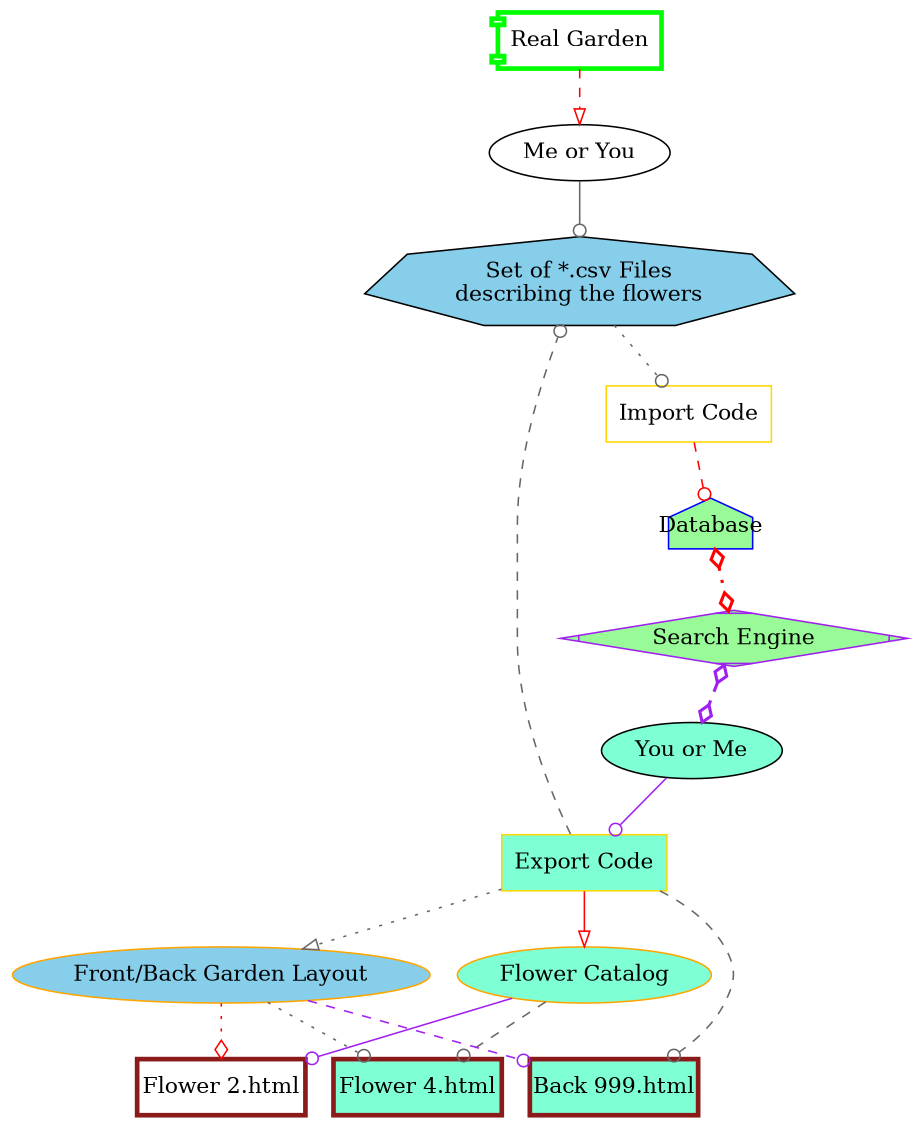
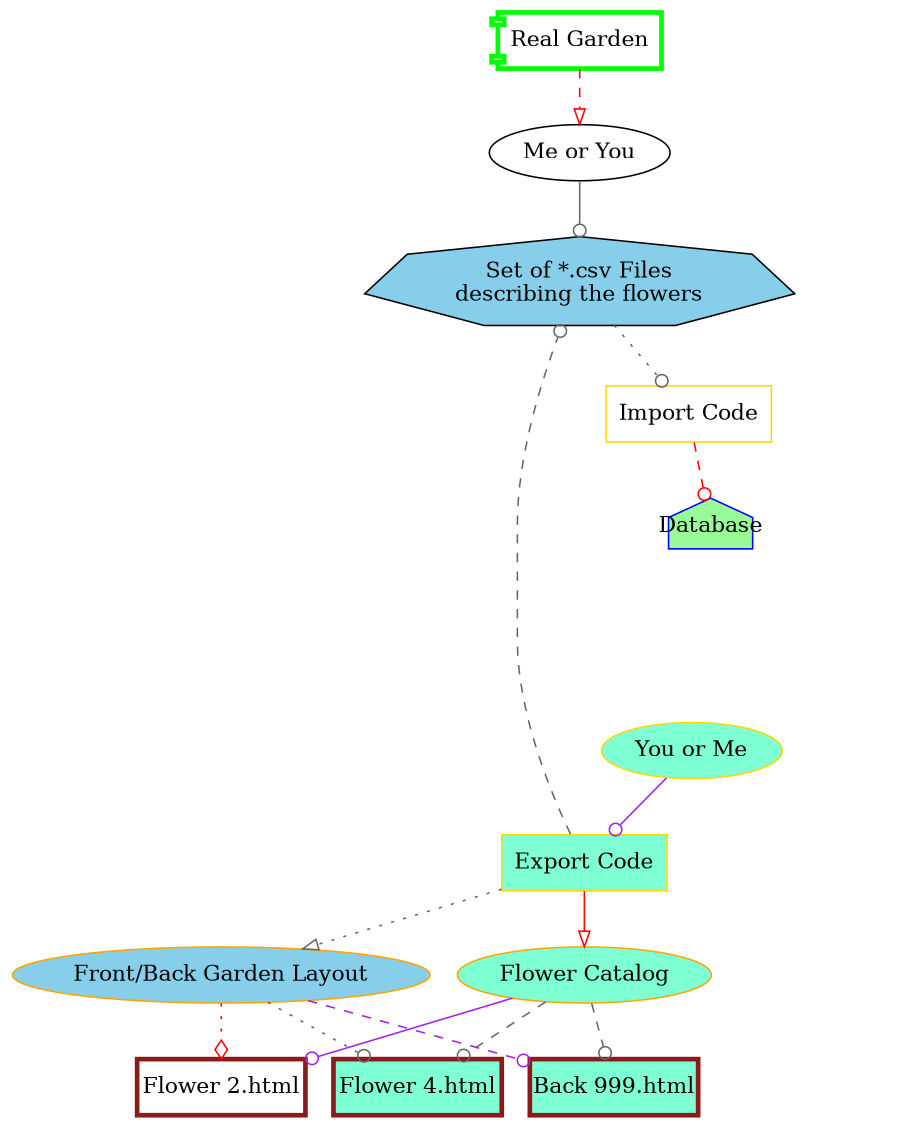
(734, 638) -> none
(692, 751) -> (692, 751)
(732, 965) -> (598, 1025)
